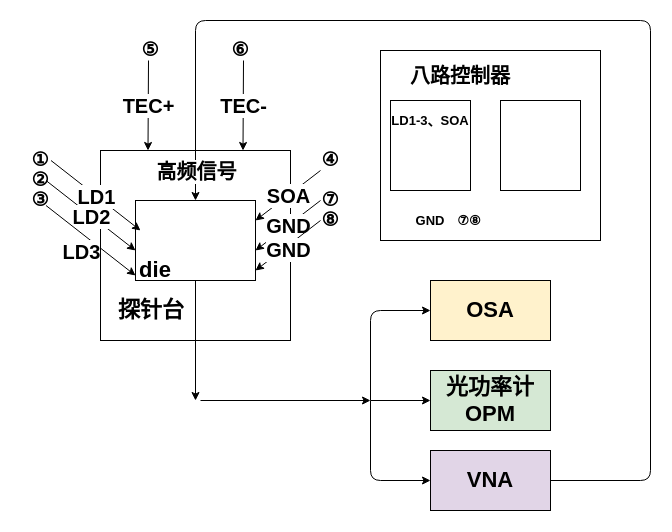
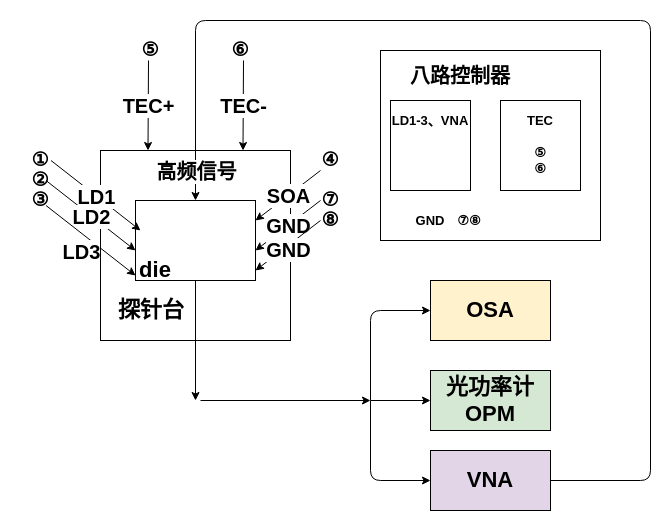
(431, 121) -> (431, 121)
none -> (541, 121)
none -> (541, 161)
